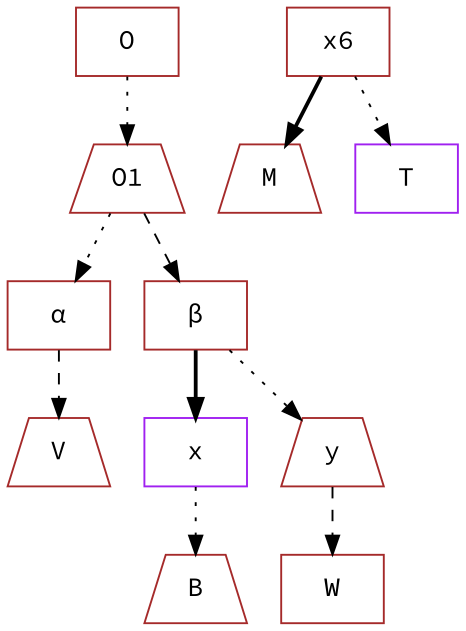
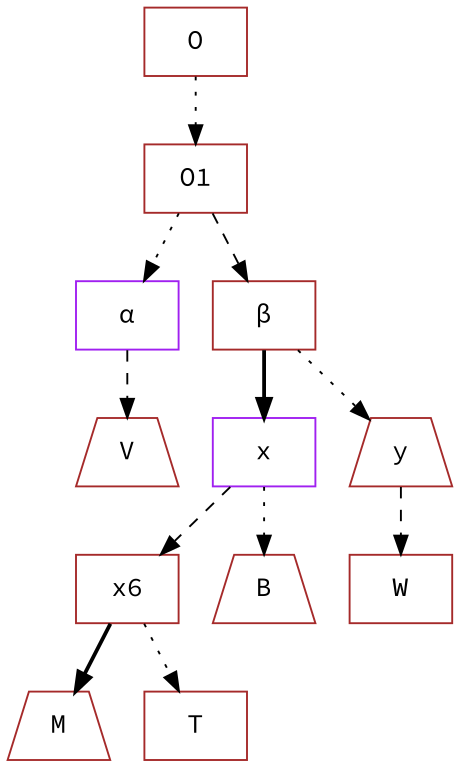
(127, 179) -> (196, 179)
(407, 179) -> (196, 726)
(59, 315) -> (127, 315)
none -> (203, 514)
